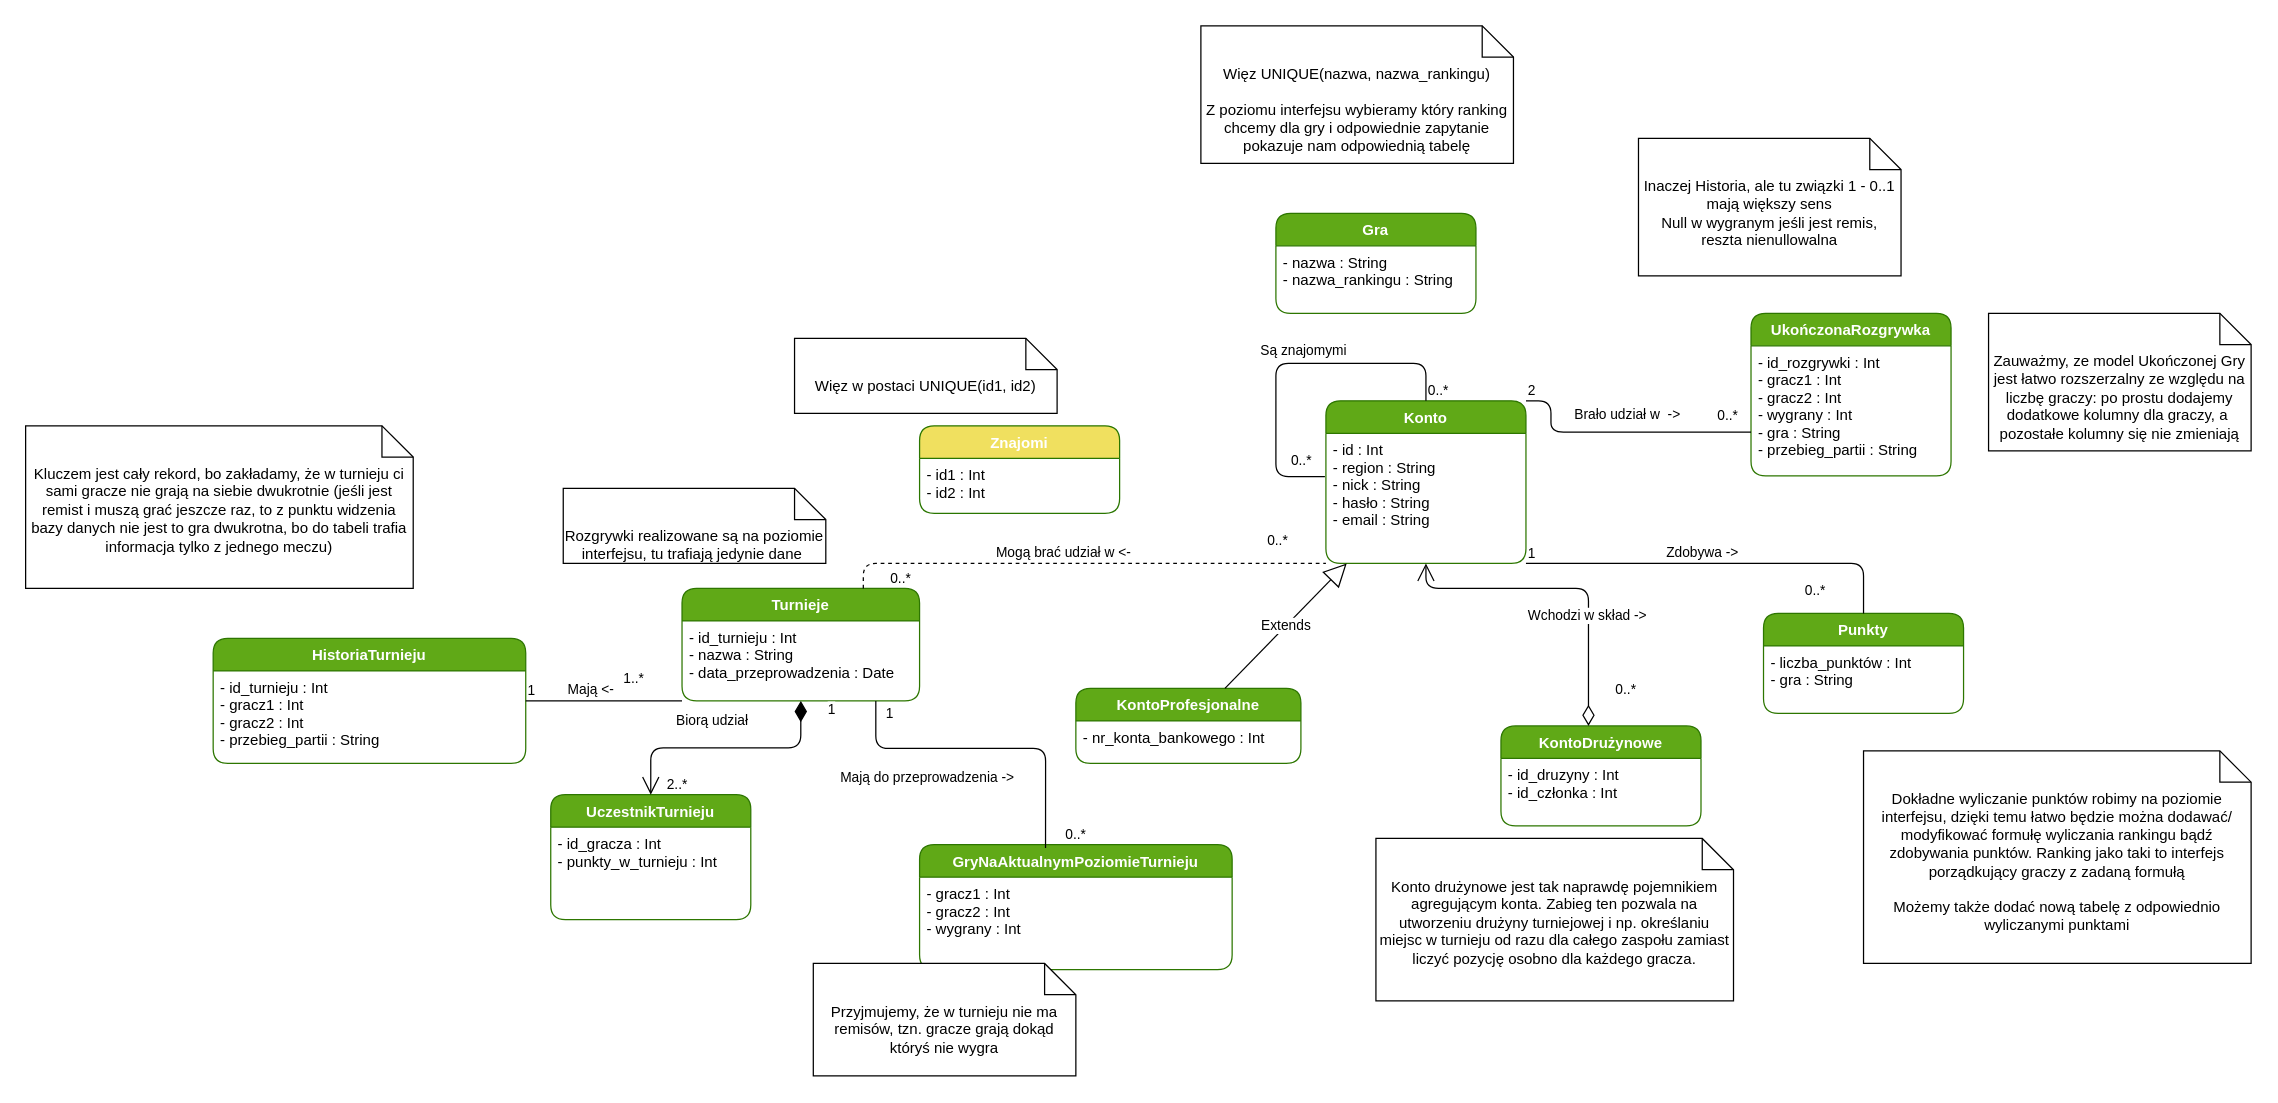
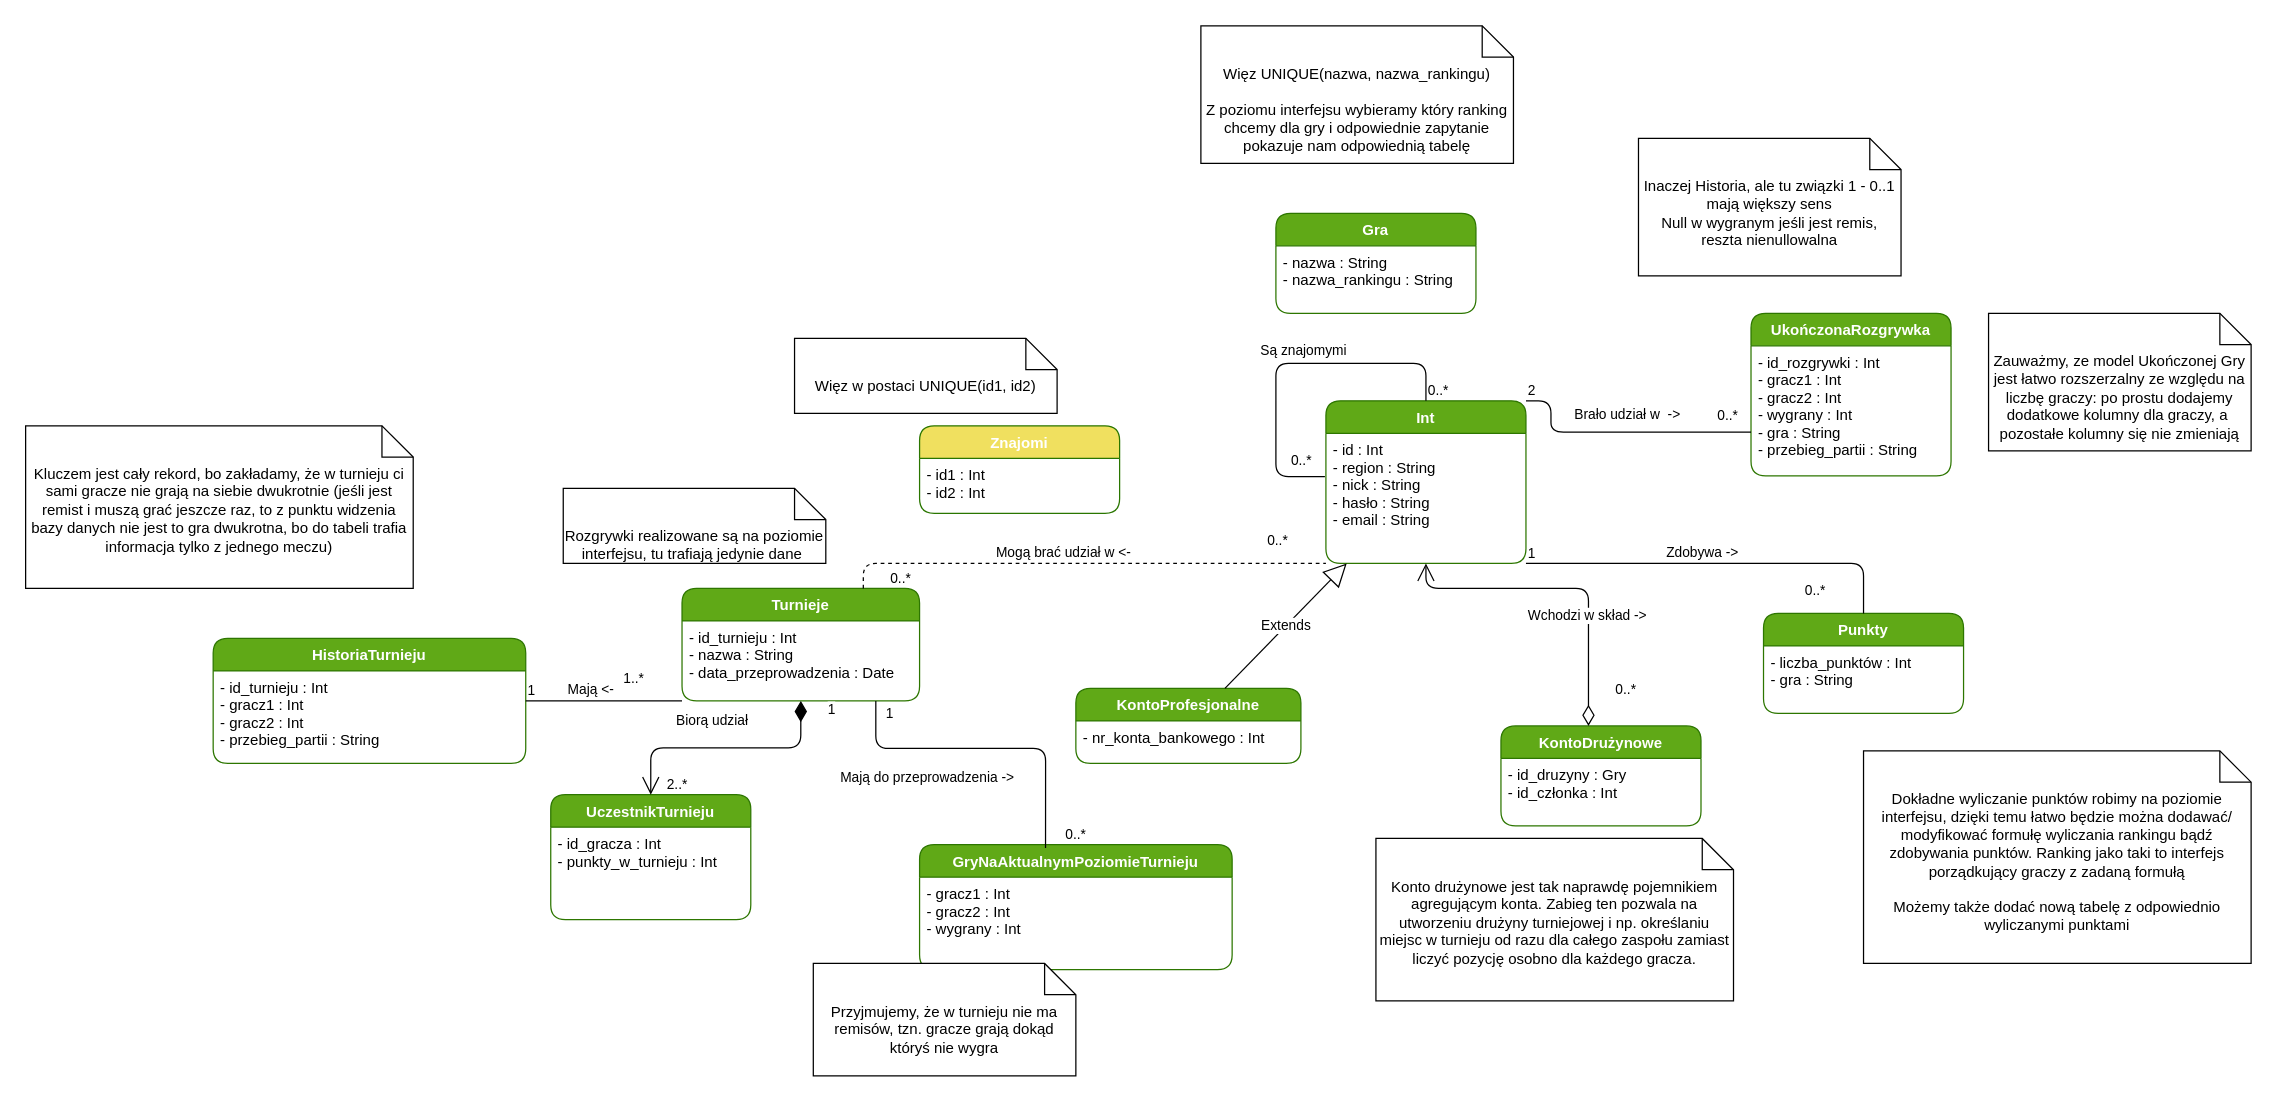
(1425, 418) -> (1425, 418)
(1573, 775) -> (1573, 775)
